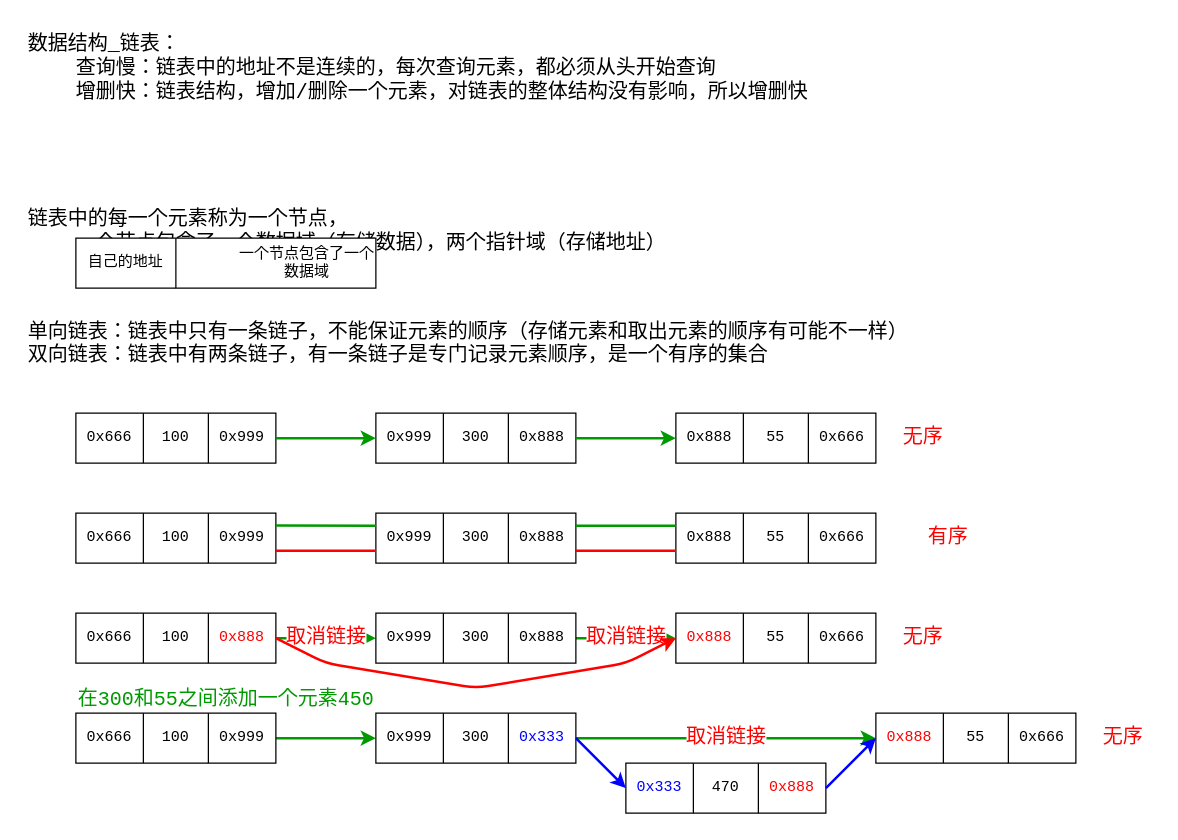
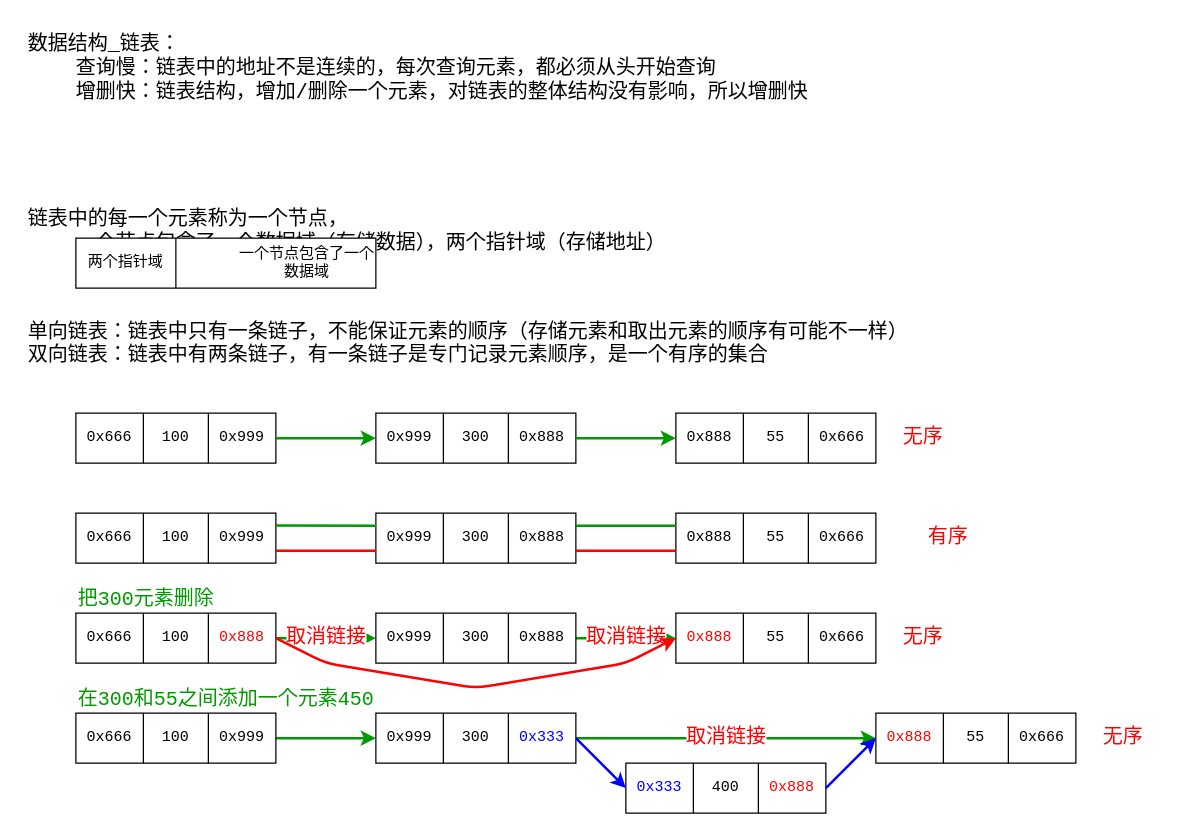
(126, 263) -> (126, 263)
none -> (151, 601)
(726, 788) -> (726, 788)
